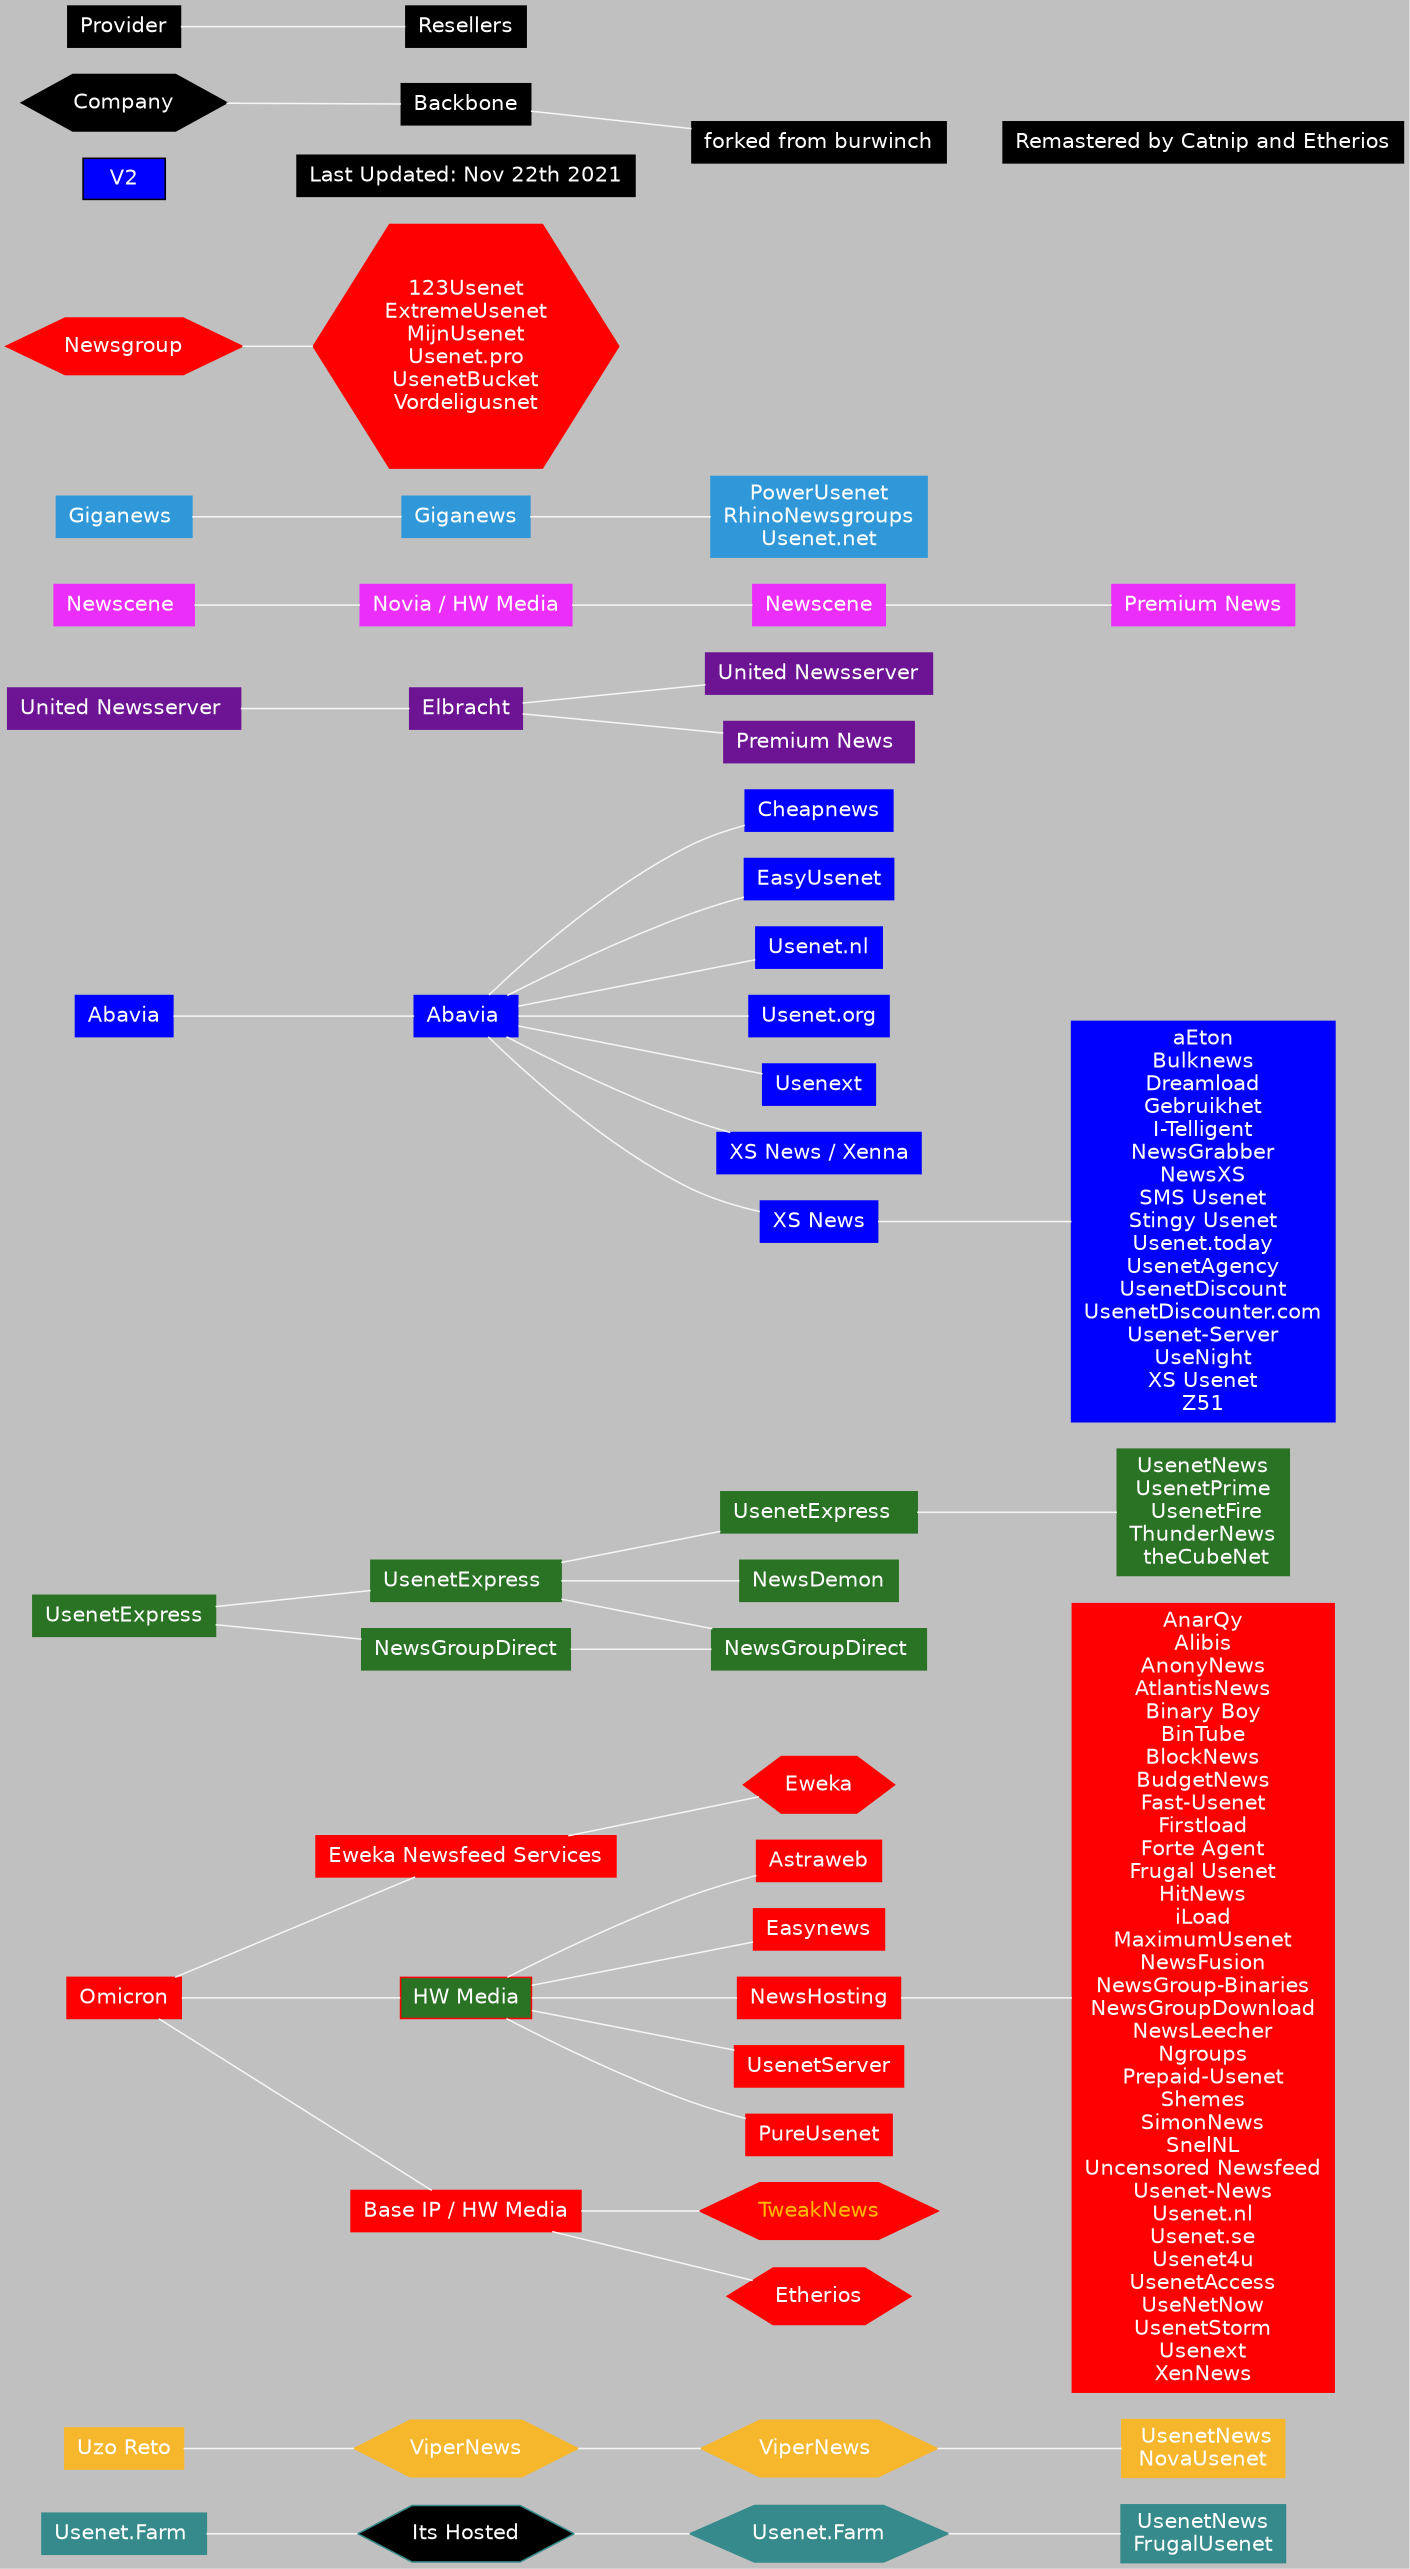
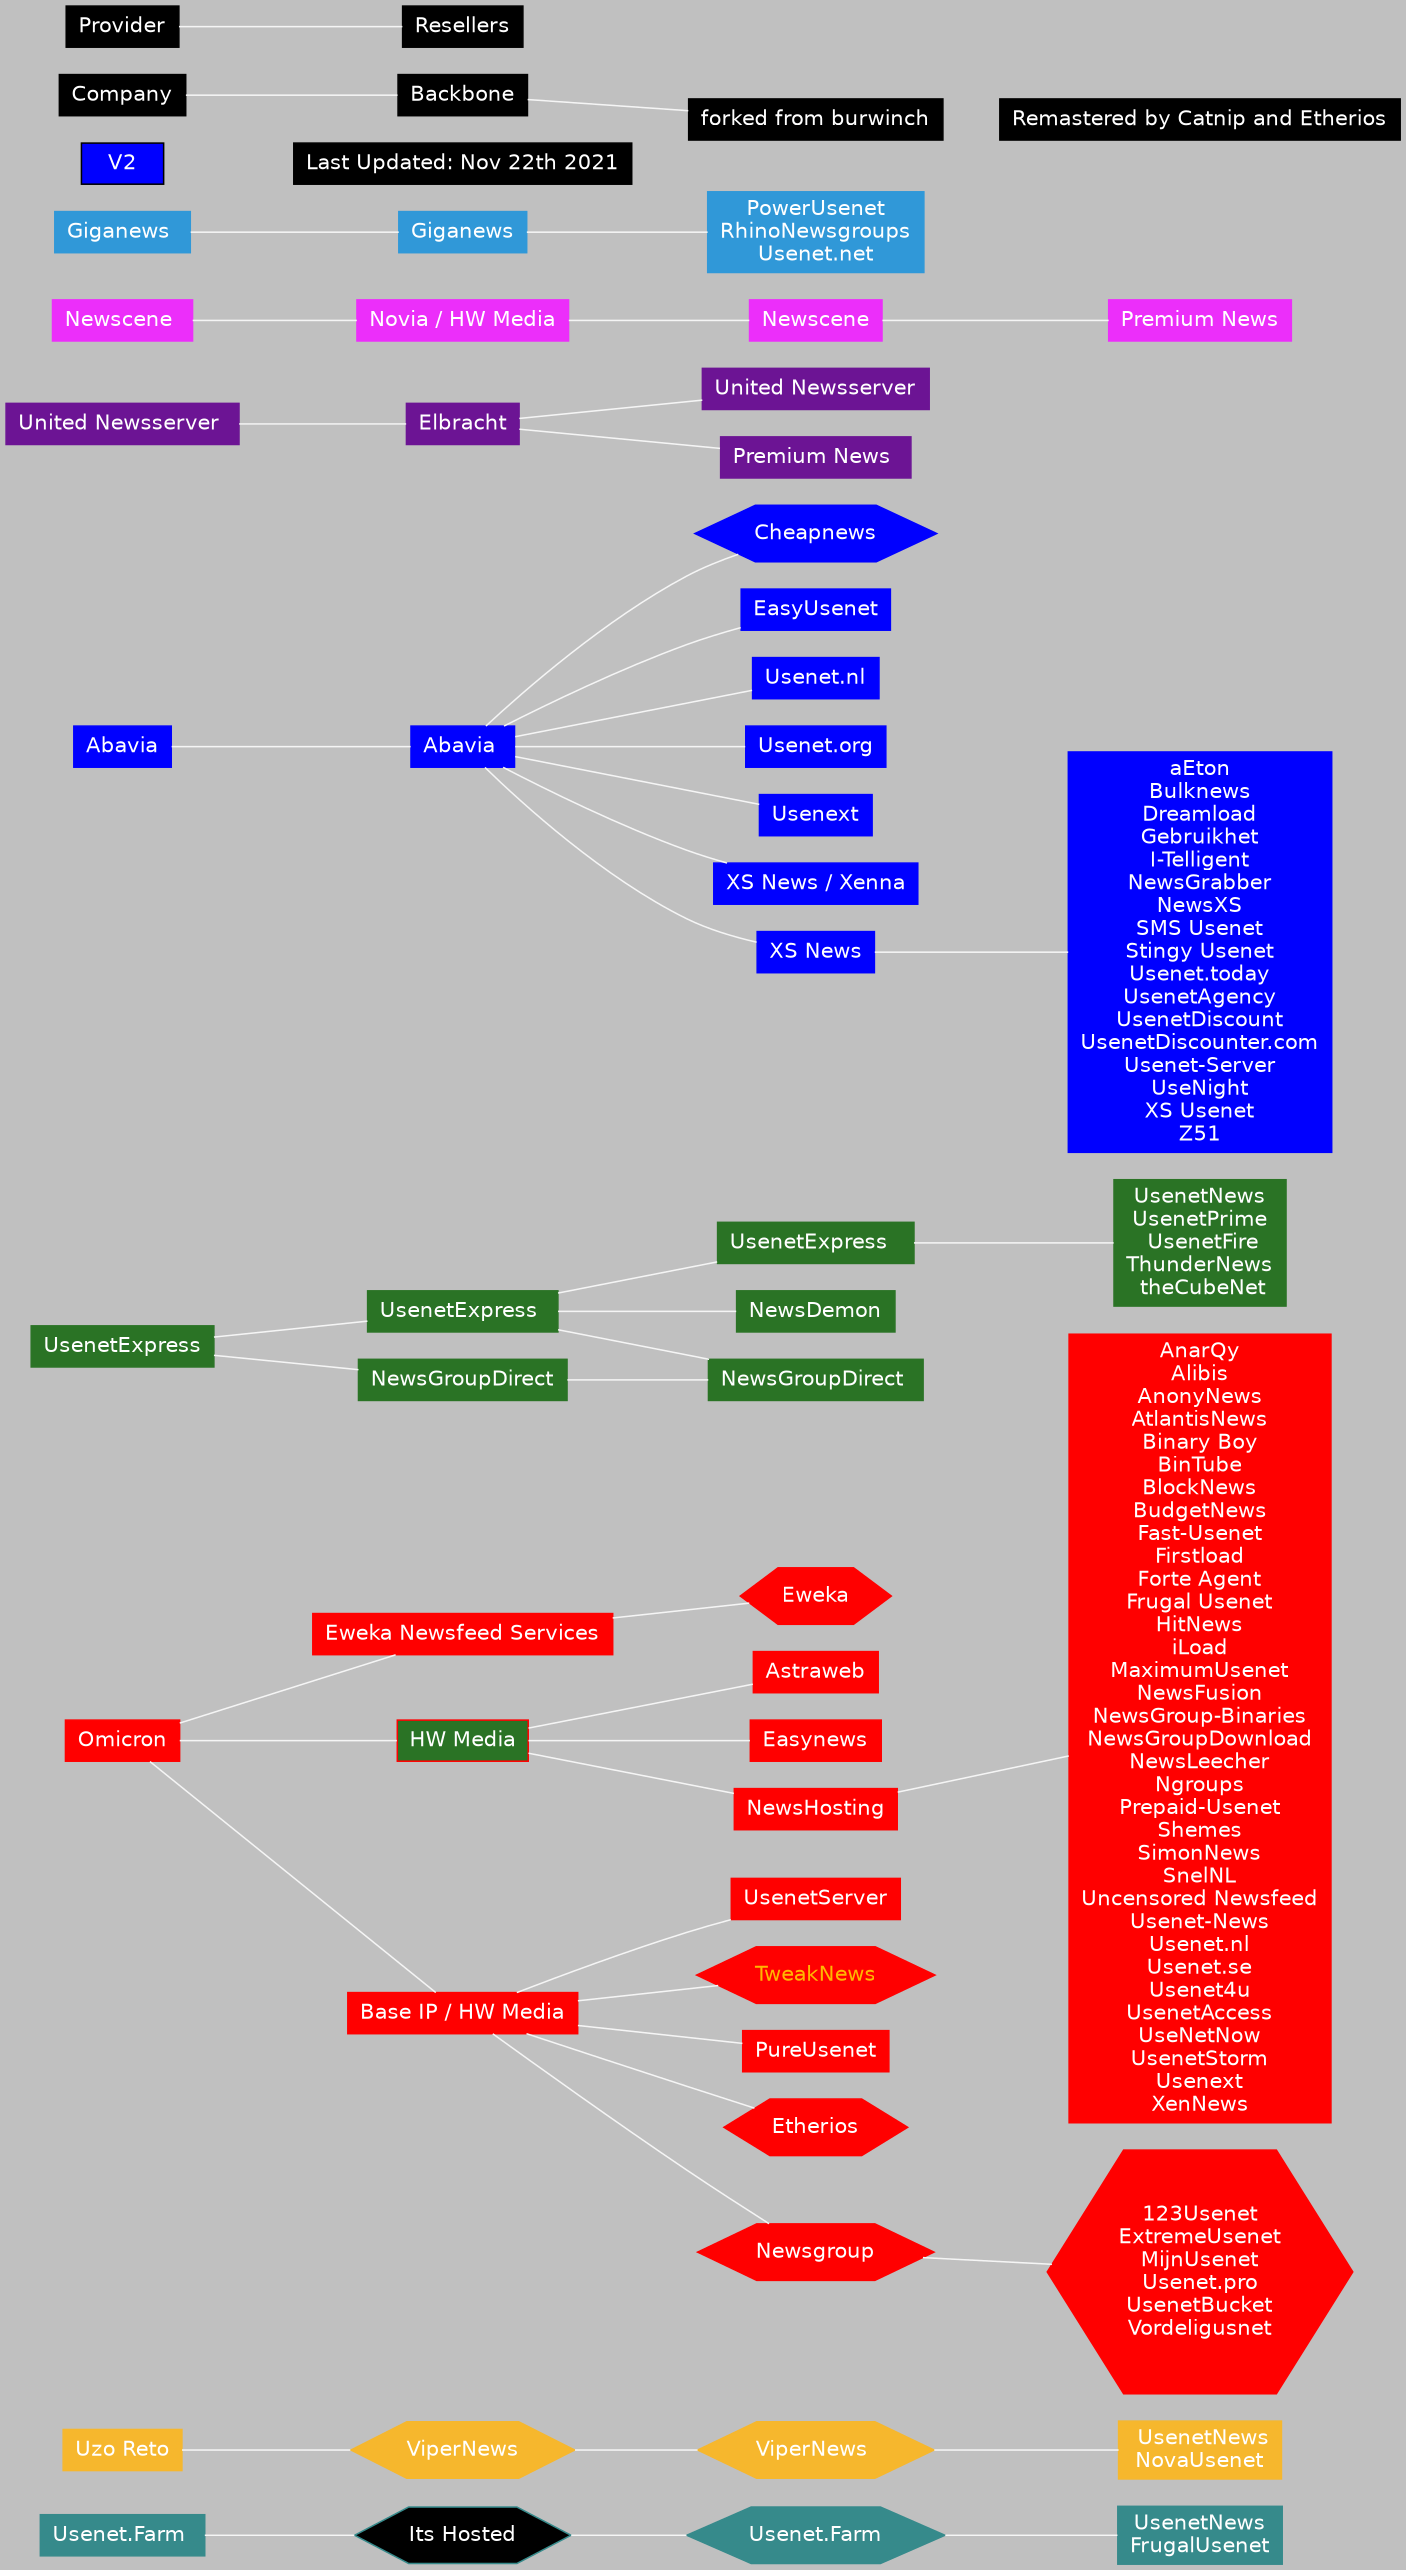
(124, 103) -> (123, 95)
(819, 811) -> (816, 534)
(633, 2030) -> (623, 1954)
(624, 2075) -> (660, 2034)
none -> (629, 2131)
